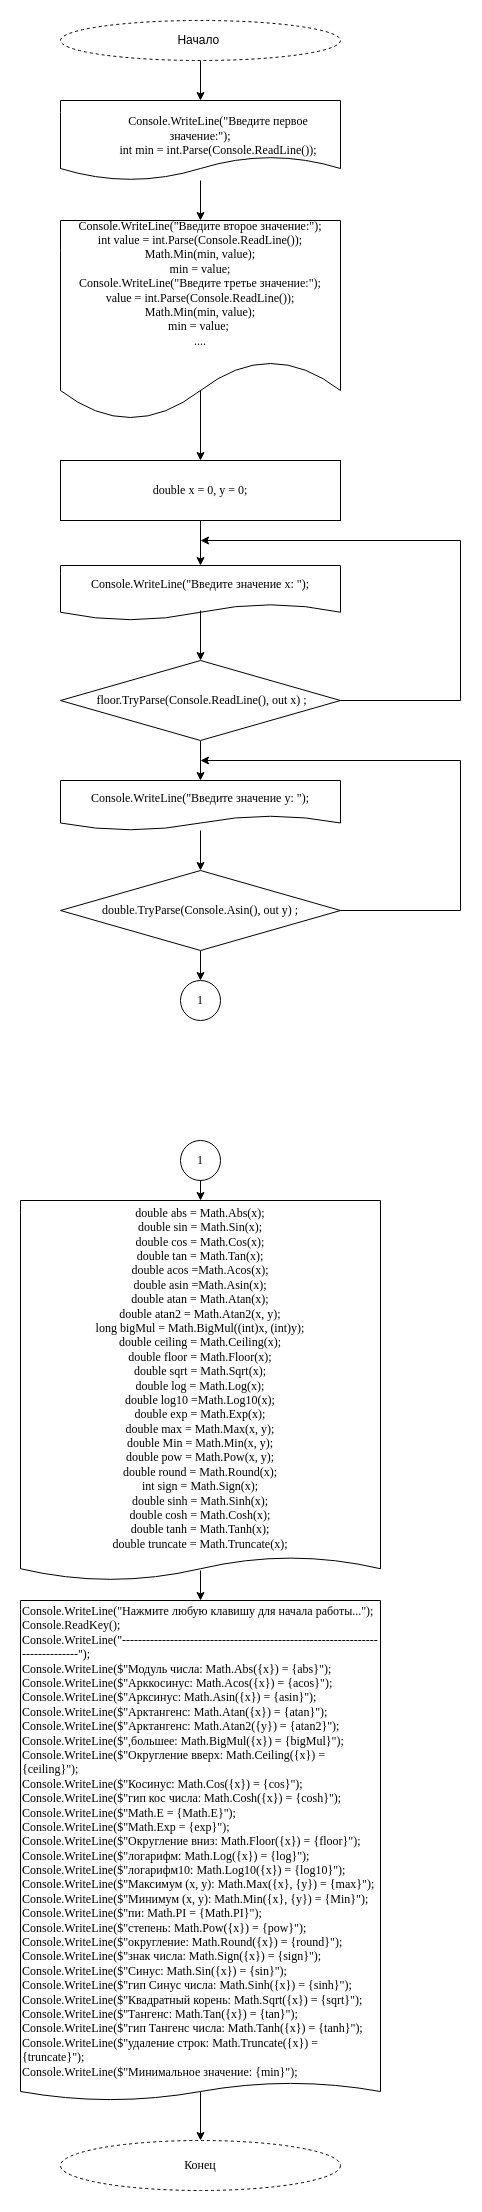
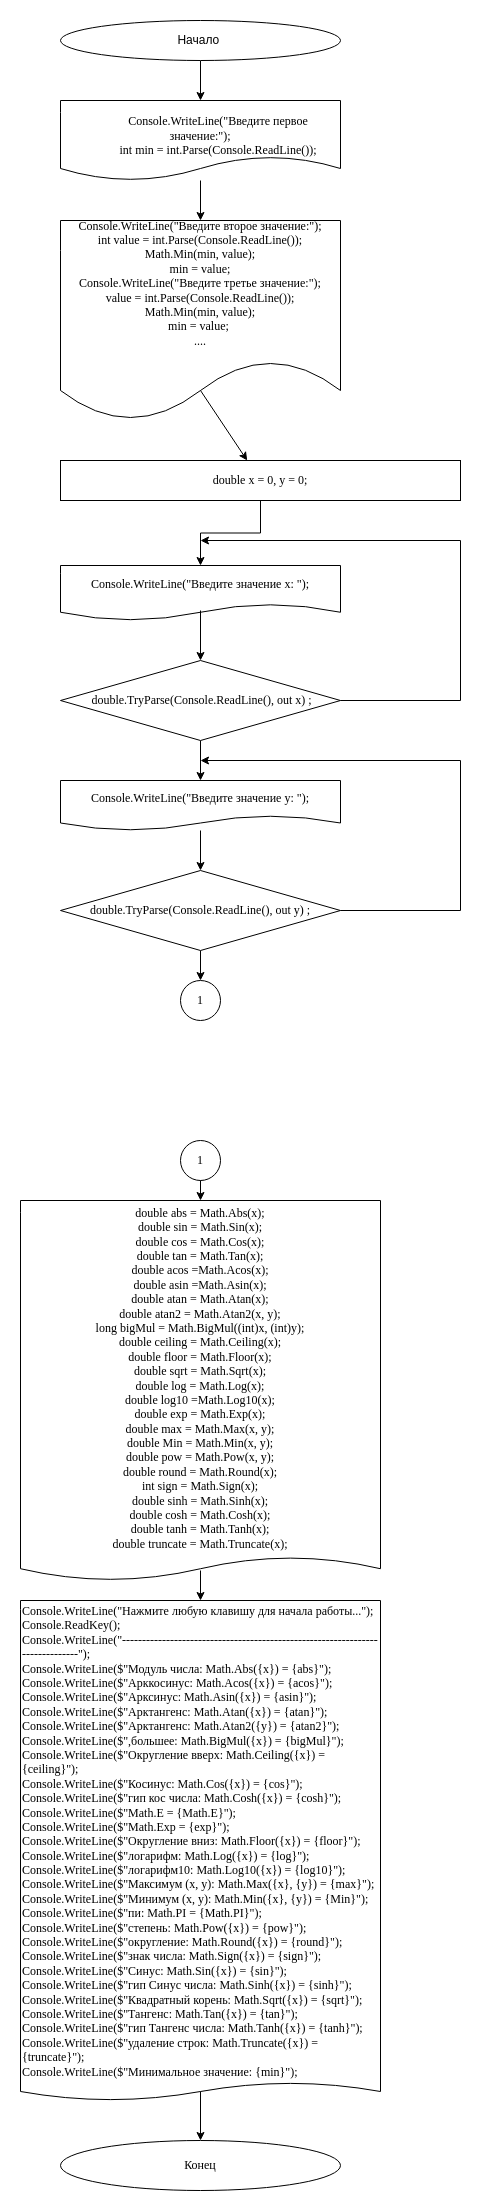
(201, 41) -> (201, 41)
(201, 491) -> (261, 481)
(201, 701) -> (201, 701)
(201, 911) -> (201, 911)
(201, 2166) -> (201, 2166)
